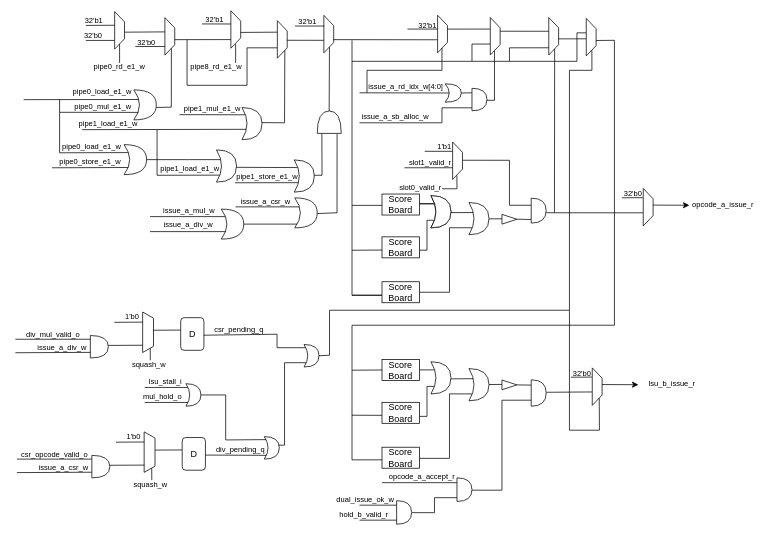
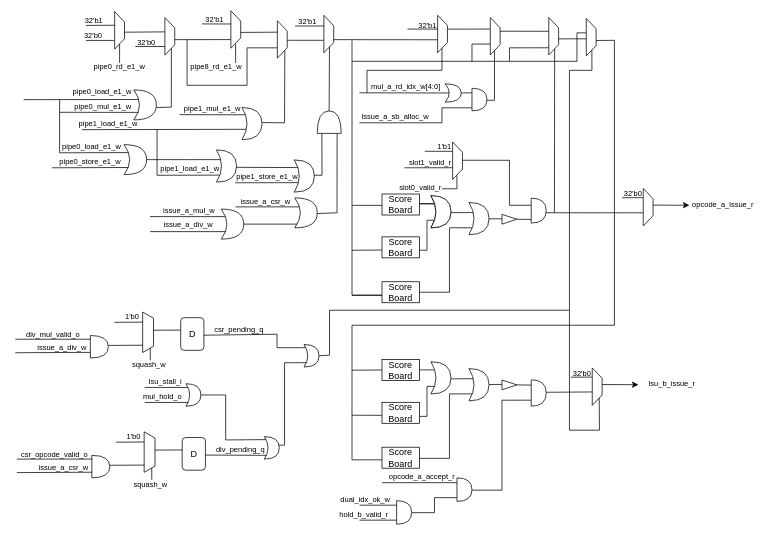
(406, 87) -> (406, 87)
(366, 499) -> (366, 499)
